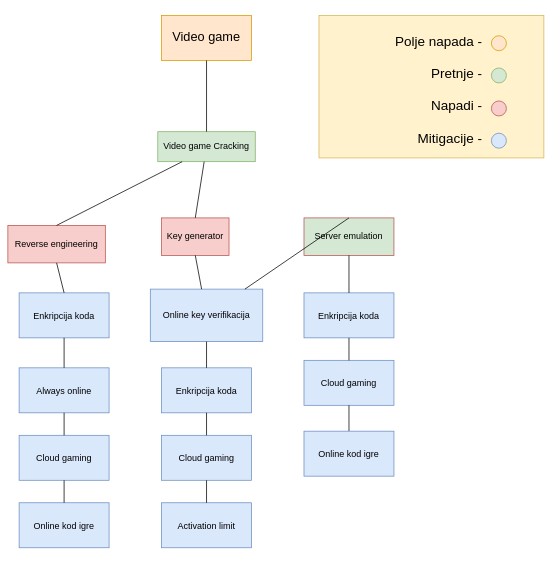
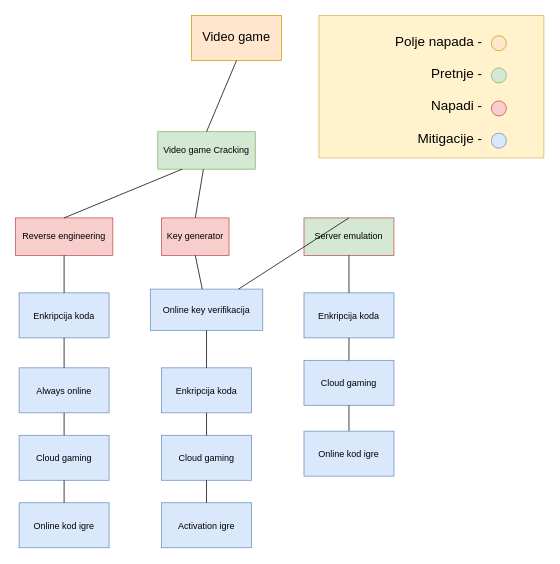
(207, 38) -> (237, 38)
(207, 147) -> (207, 150)
(57, 244) -> (64, 237)
(207, 315) -> (207, 310)
(207, 525) -> (207, 525)
